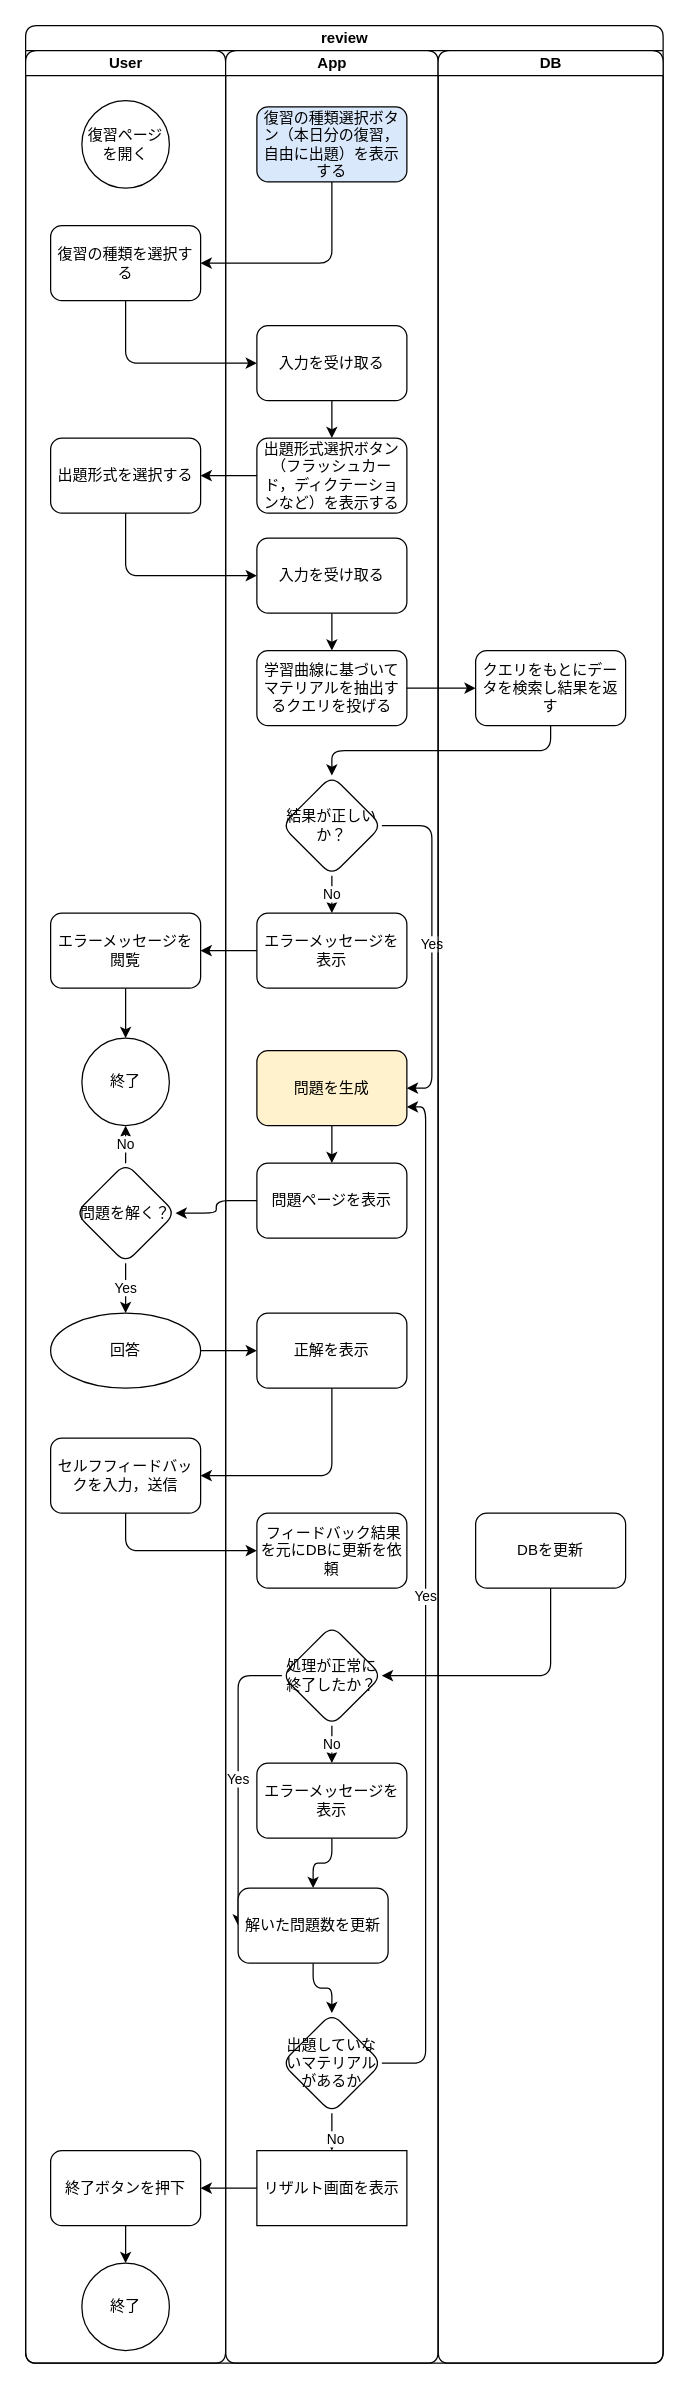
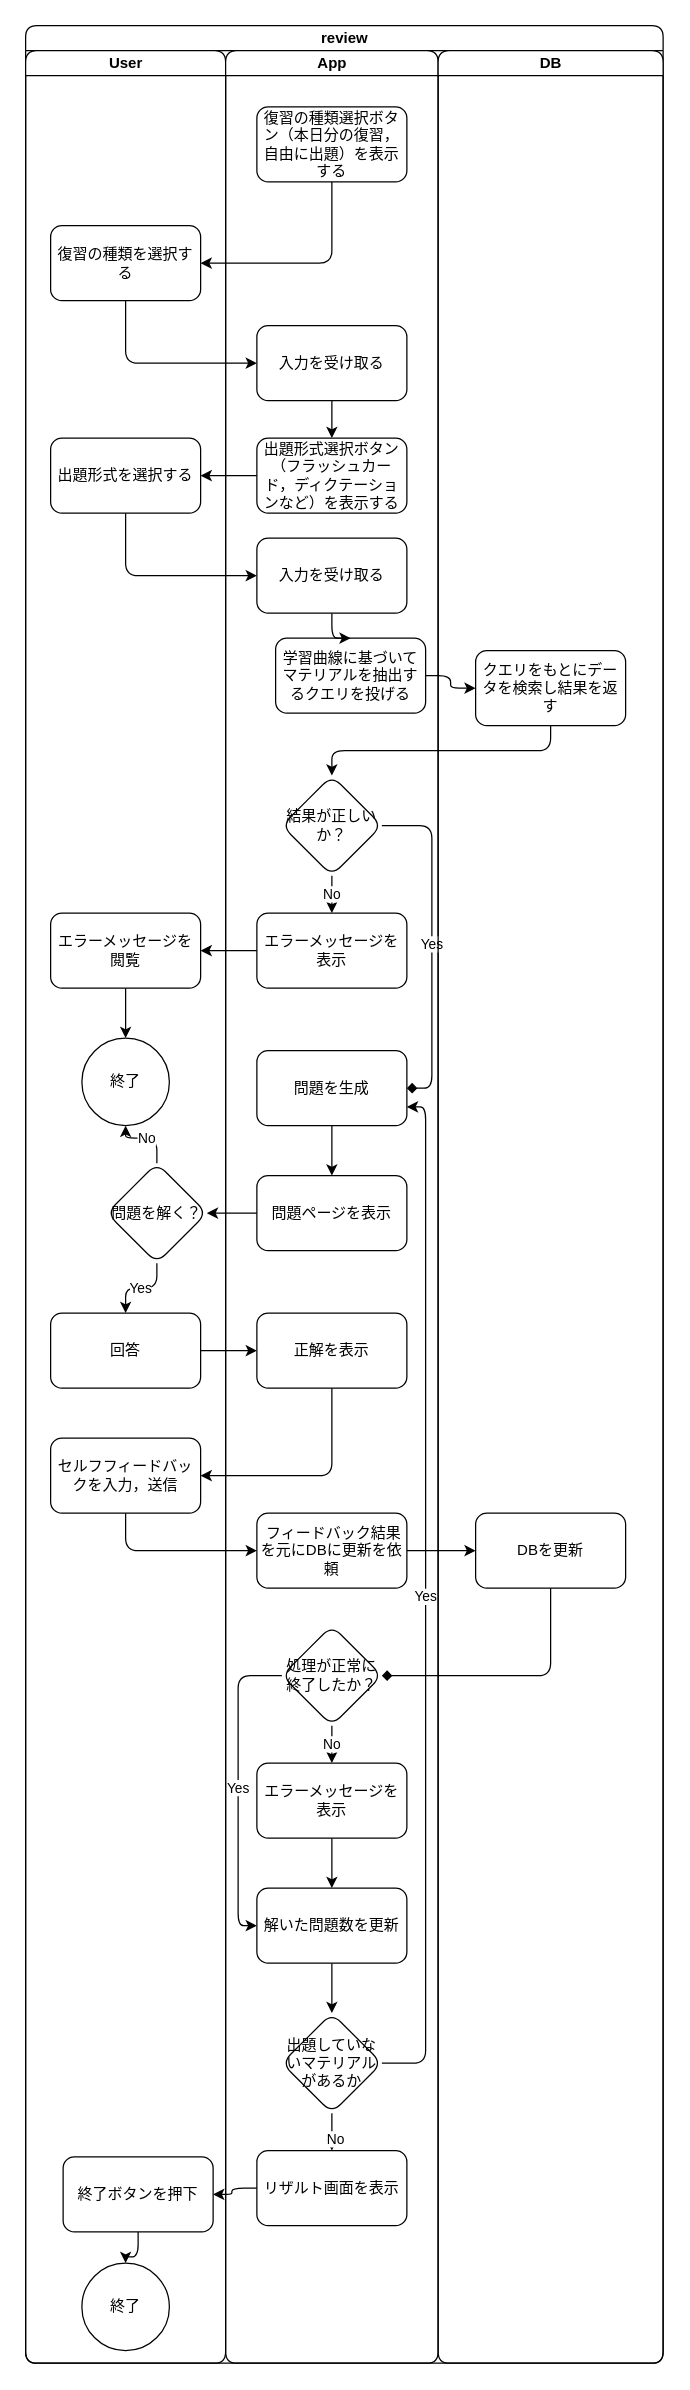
(126, 144) -> none
(332, 144) -> (332, 144)
(332, 688) -> (351, 676)
(332, 1088) -> (332, 1088)
(417, 1088) -> (418, 1088)
(332, 1201) -> (332, 1213)
(126, 1213) -> (157, 1213)
(126, 1351) -> (126, 1351)
none -> (435, 1551)
(392, 1676) -> (393, 1676)
(313, 1926) -> (332, 1926)
(126, 2188) -> (138, 2194)
(332, 2188) -> (332, 2188)
